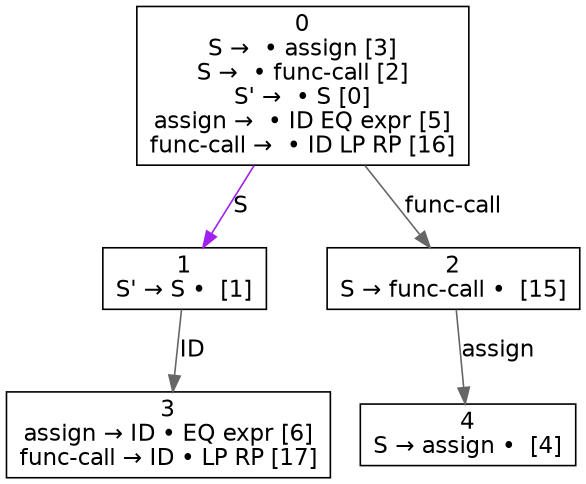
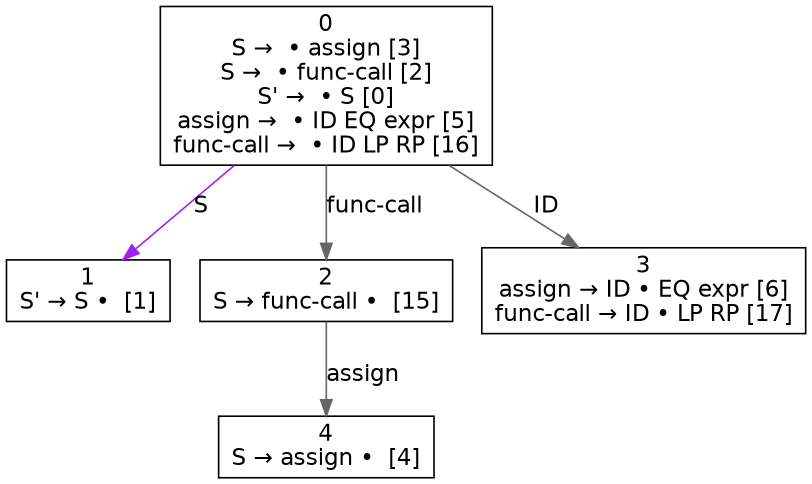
(178, 342) -> (507, 202)
